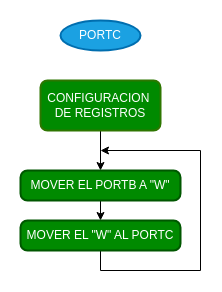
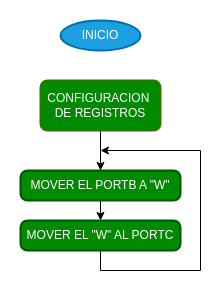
(101, 36) -> (101, 36)
